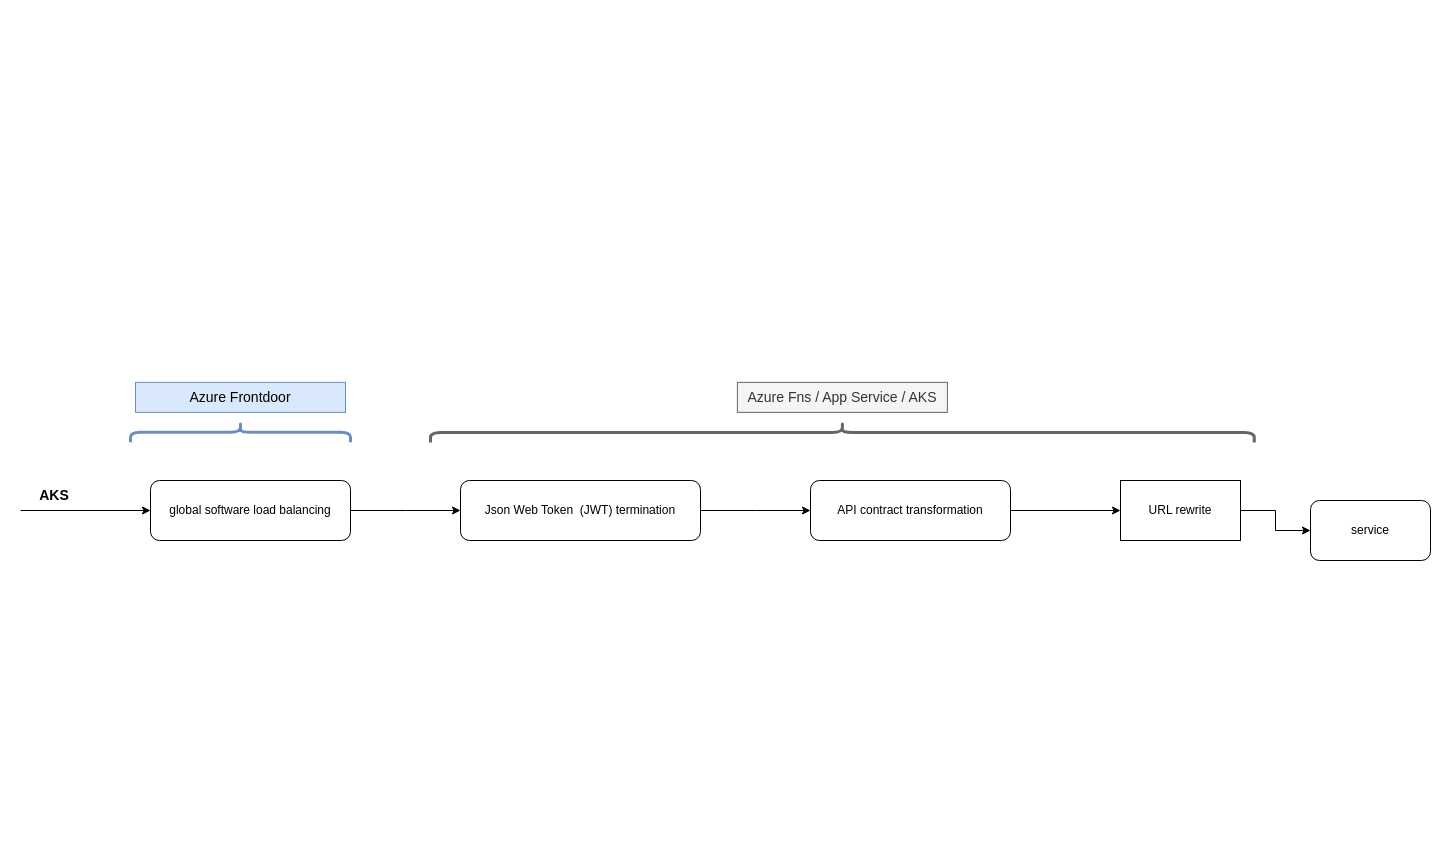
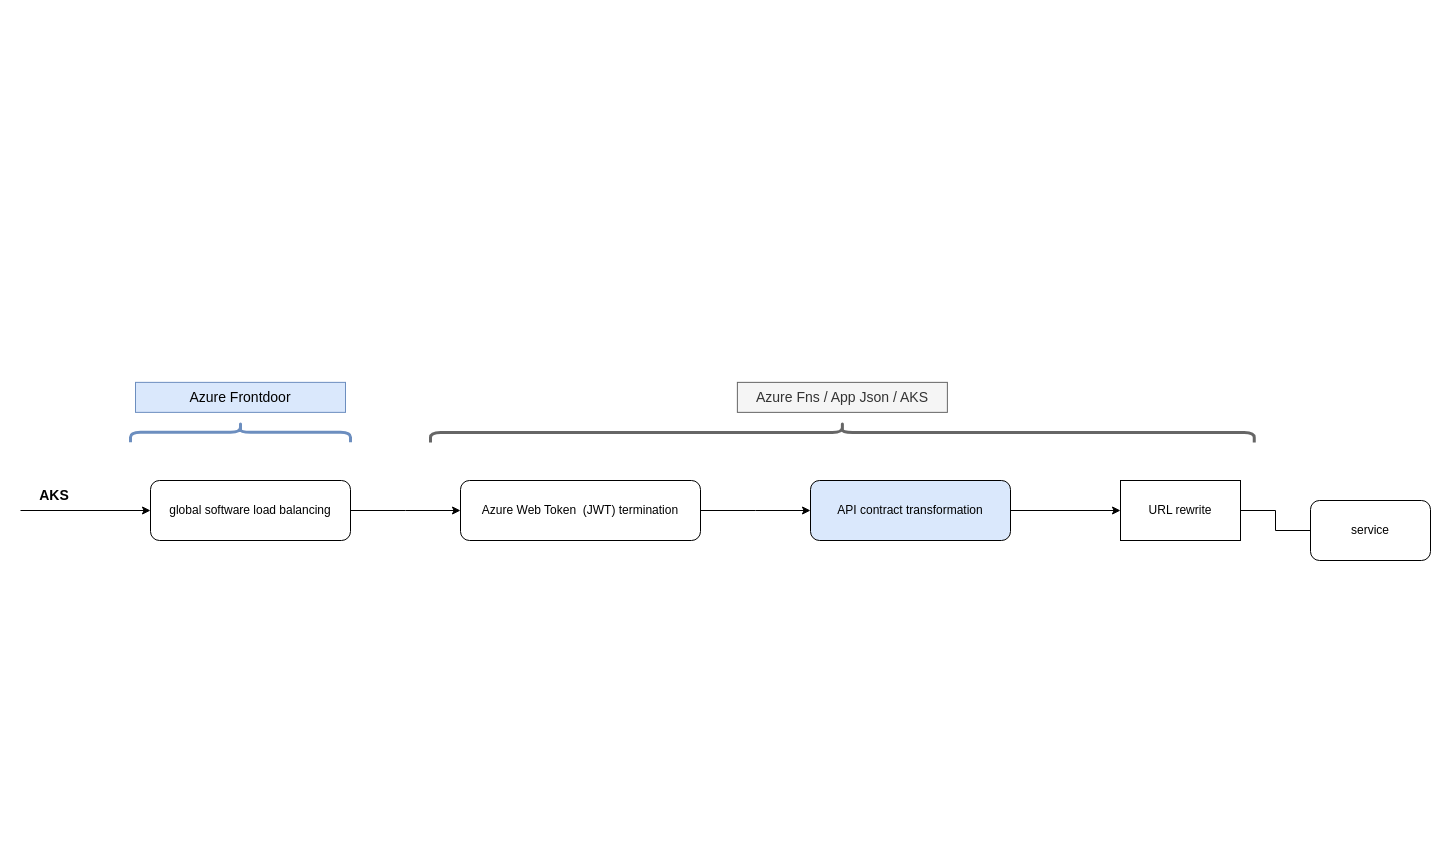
(843, 398) -> (843, 398)
(581, 511) -> (581, 511)
(911, 511) -> (911, 511)
(1302, 531) -> (1305, 531)
